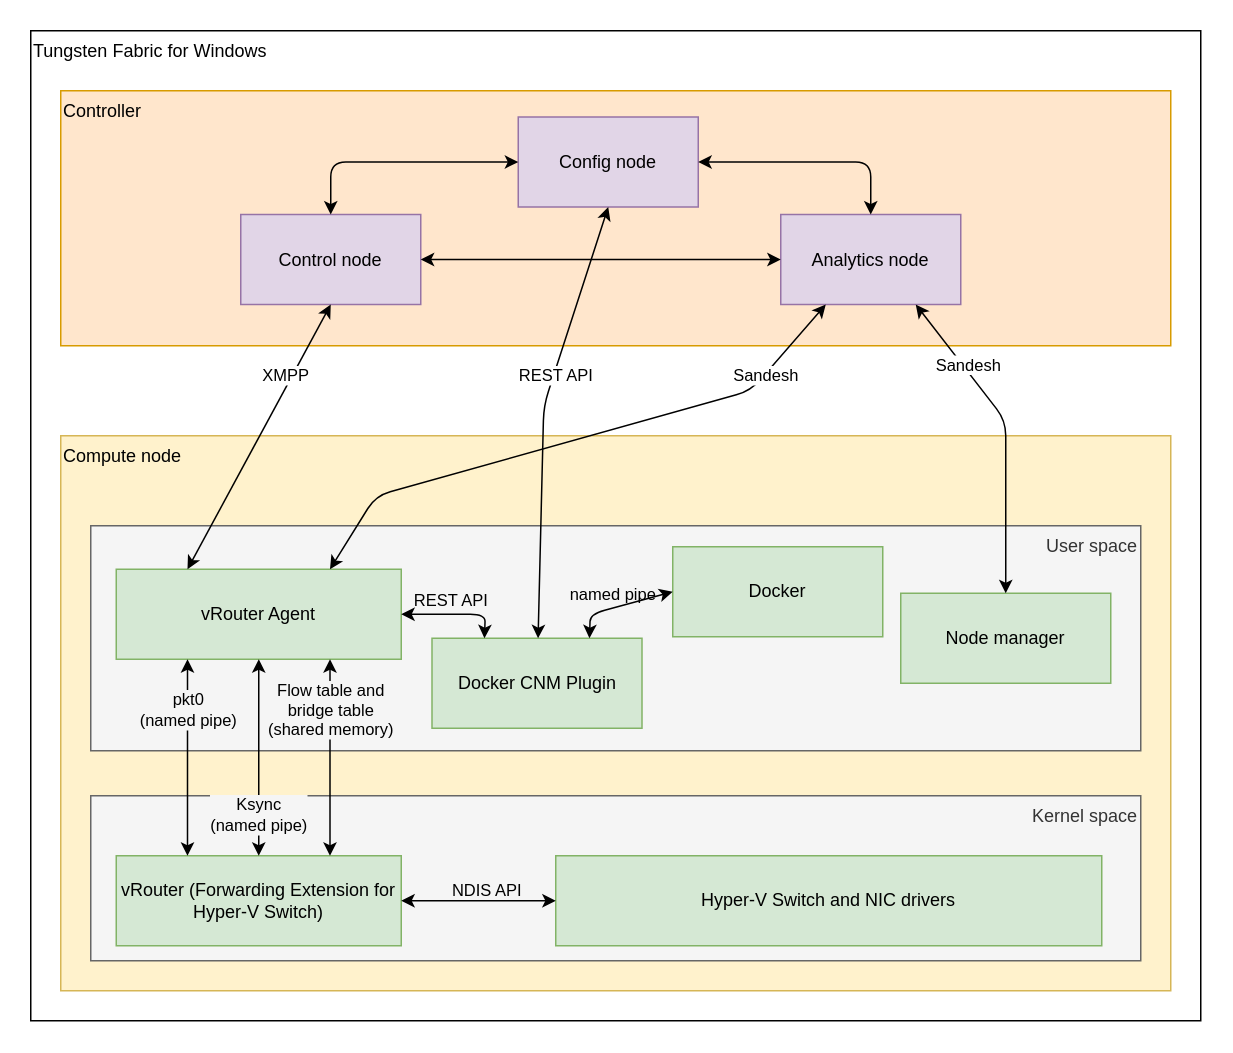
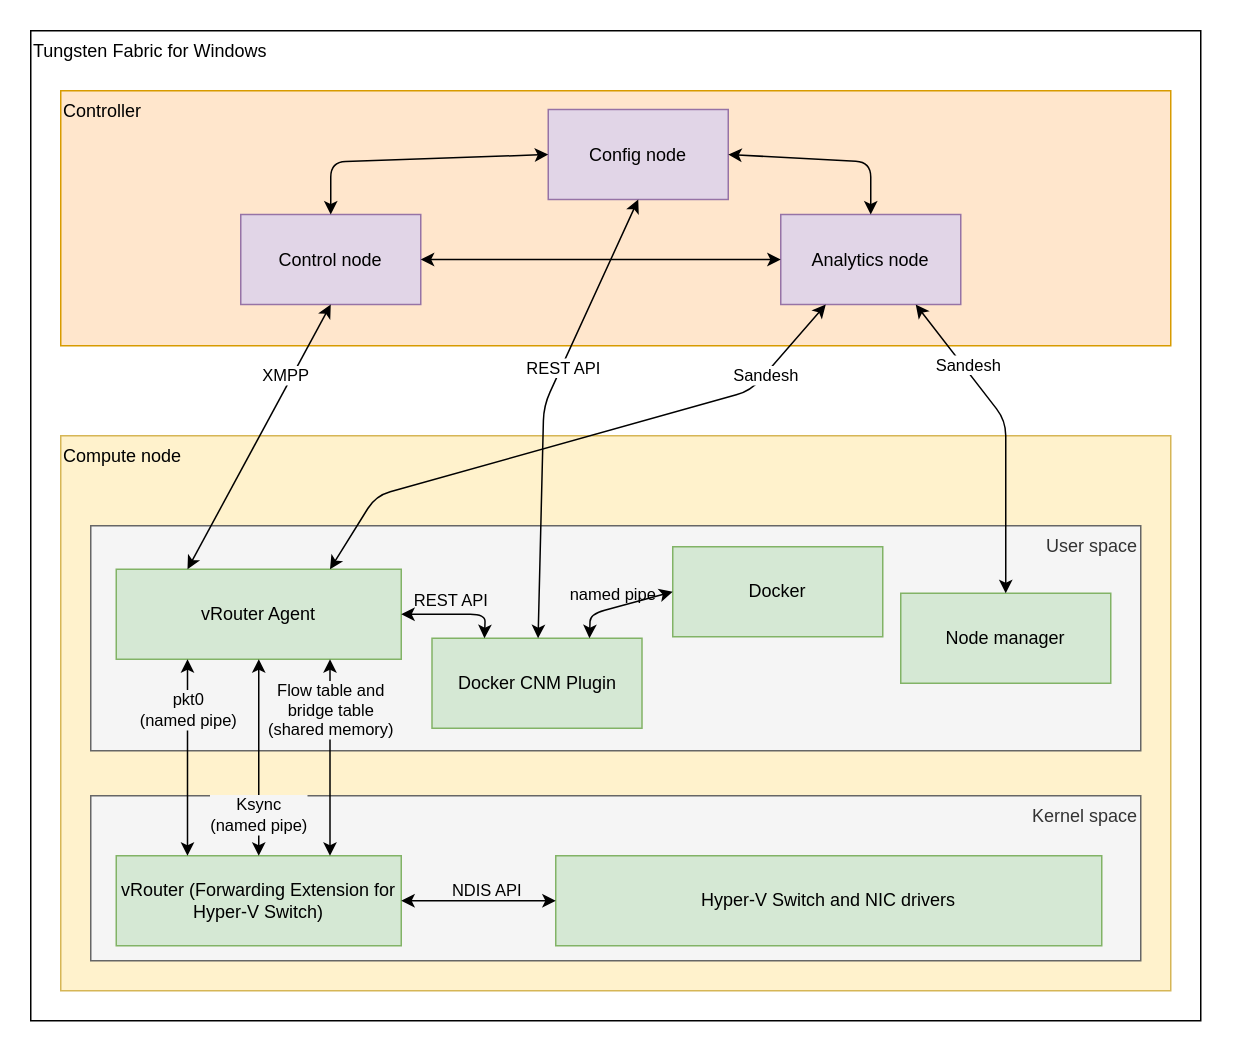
(608, 162) -> (638, 155)
